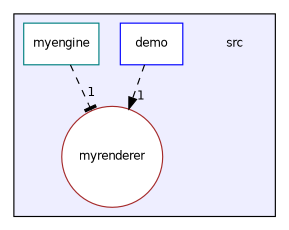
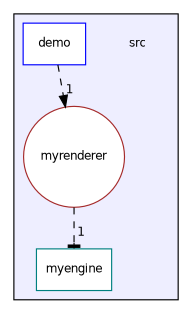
(80, 85) -> (74, 225)
